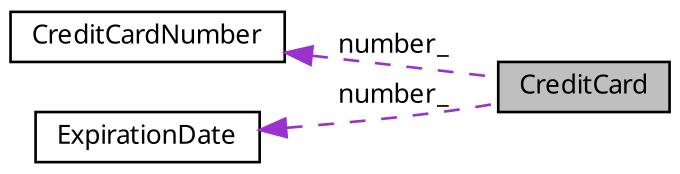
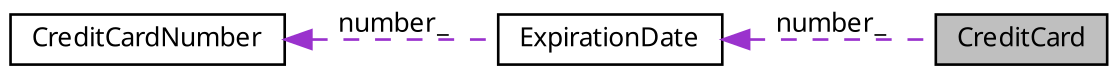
(405, 67) -> (405, 40)
